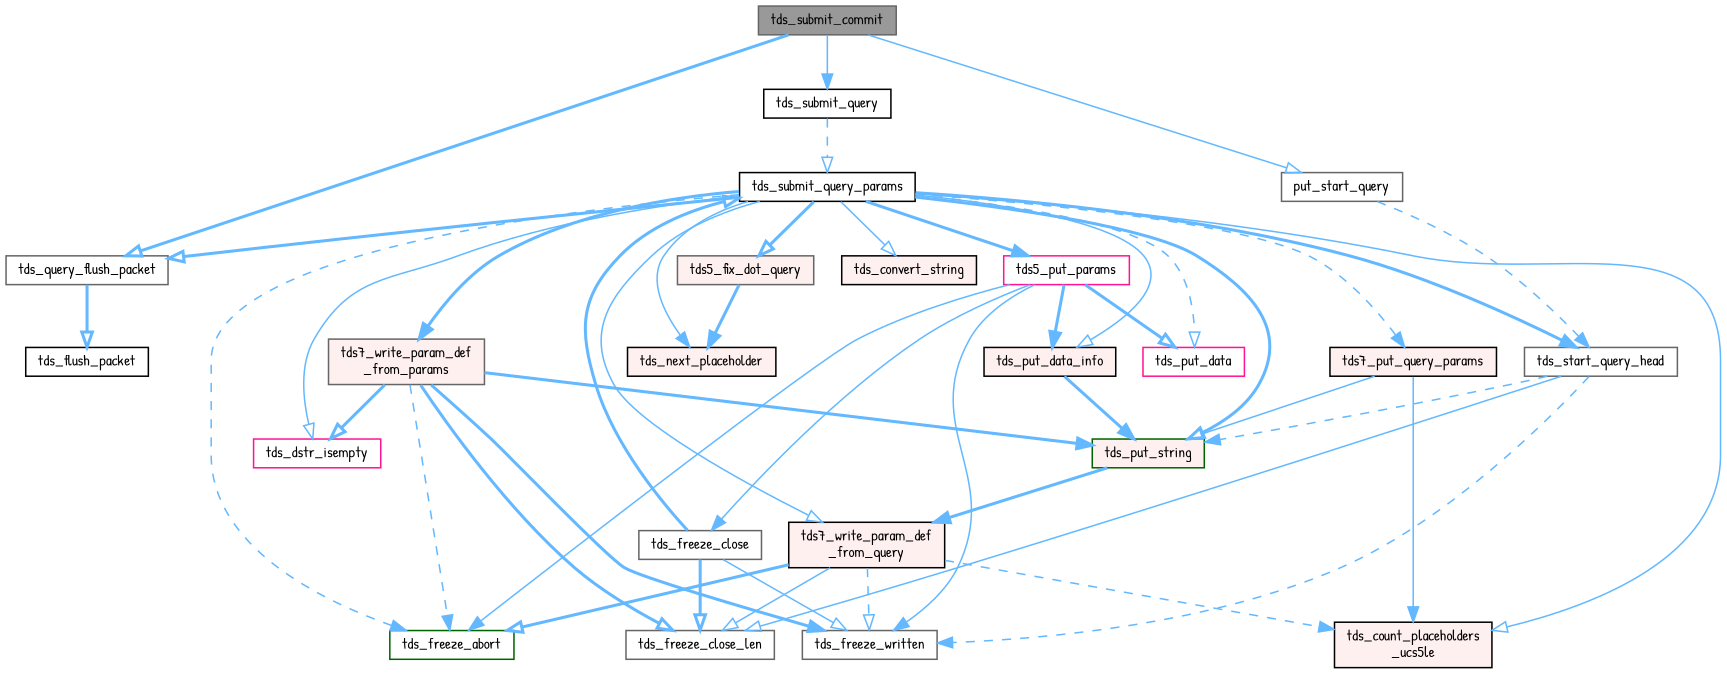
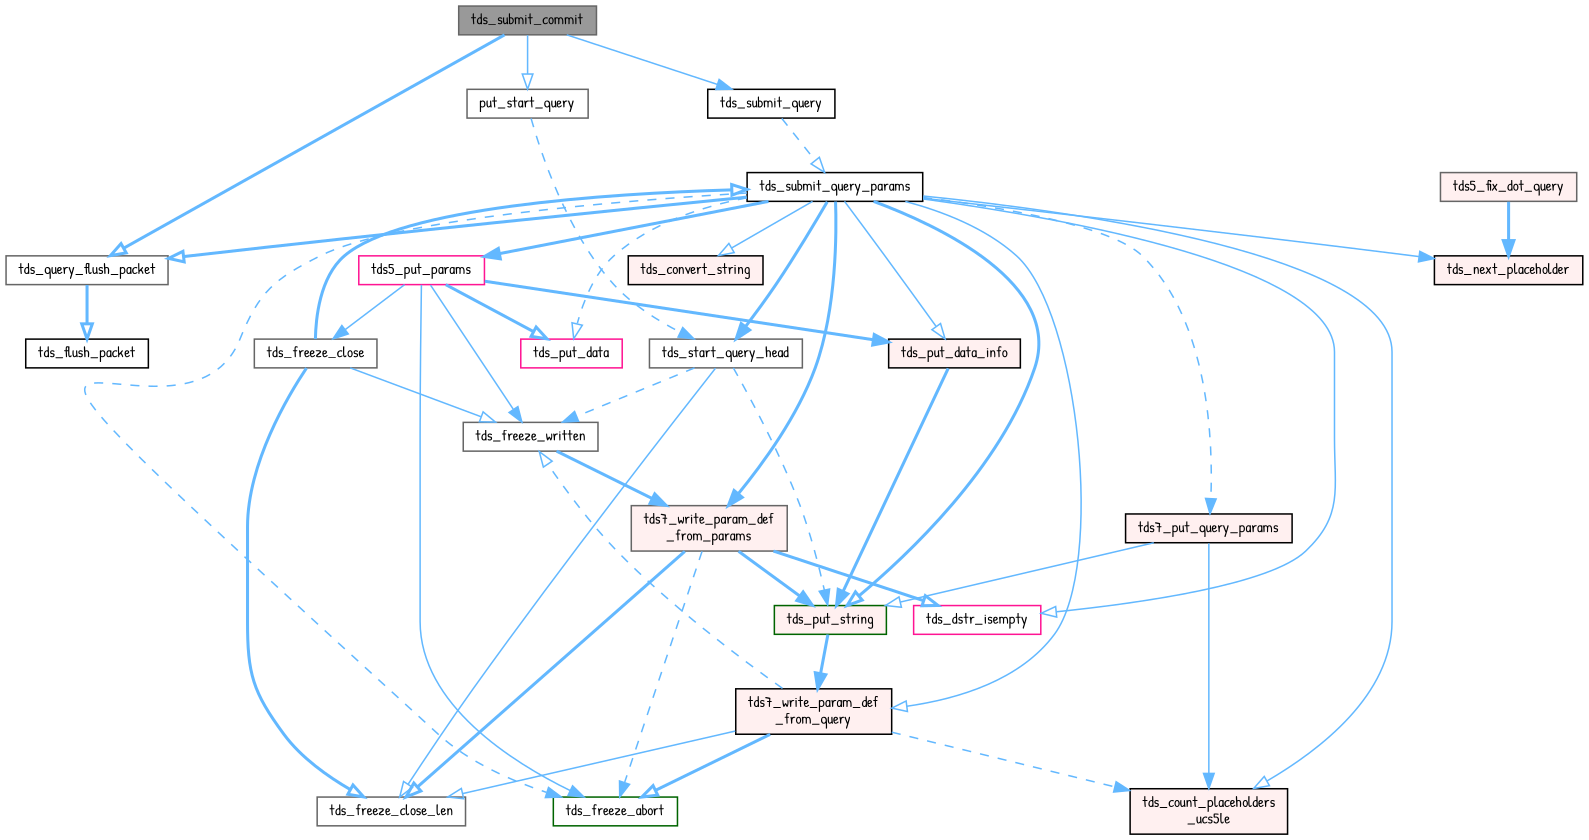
(792, 223) -> none
(597, 544) -> (604, 475)
